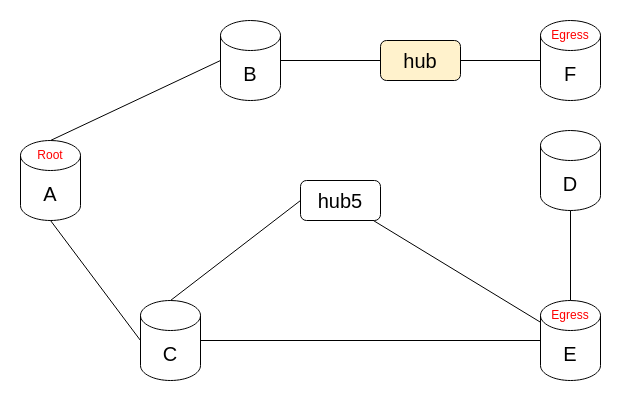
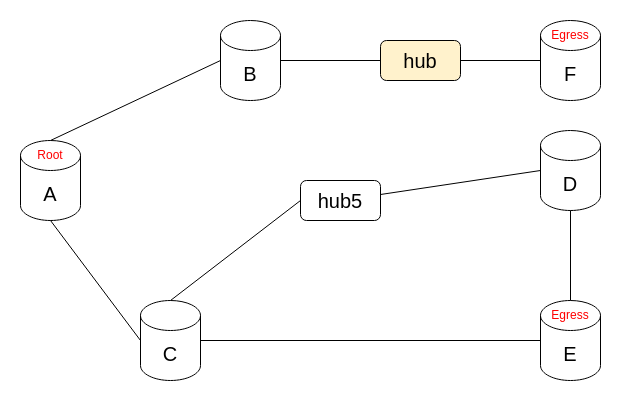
(457, 271) -> (460, 183)
